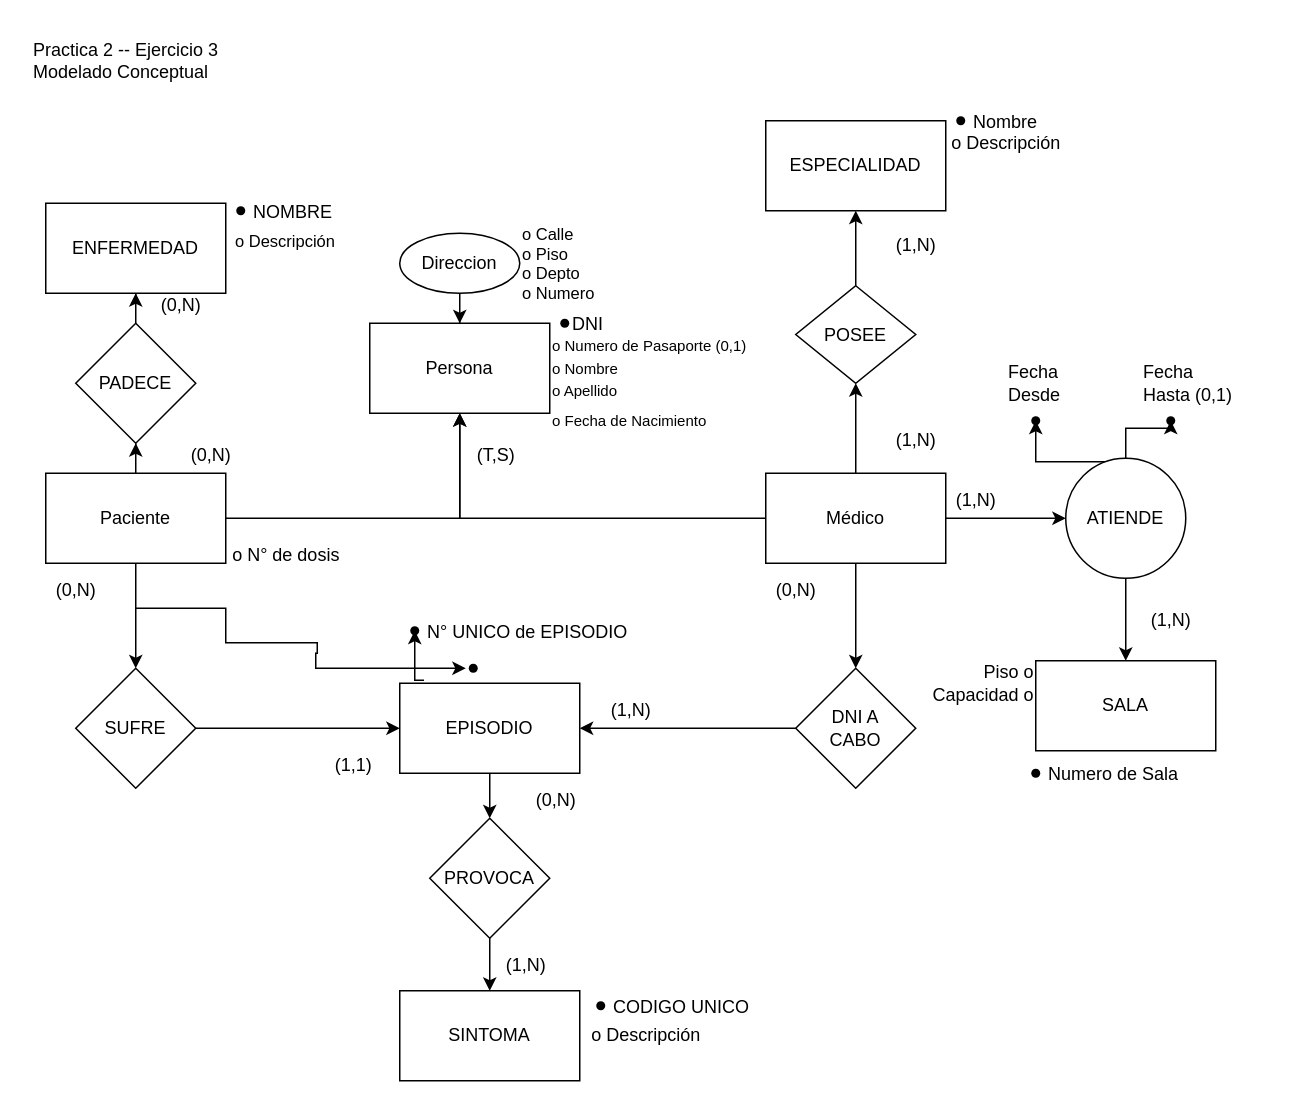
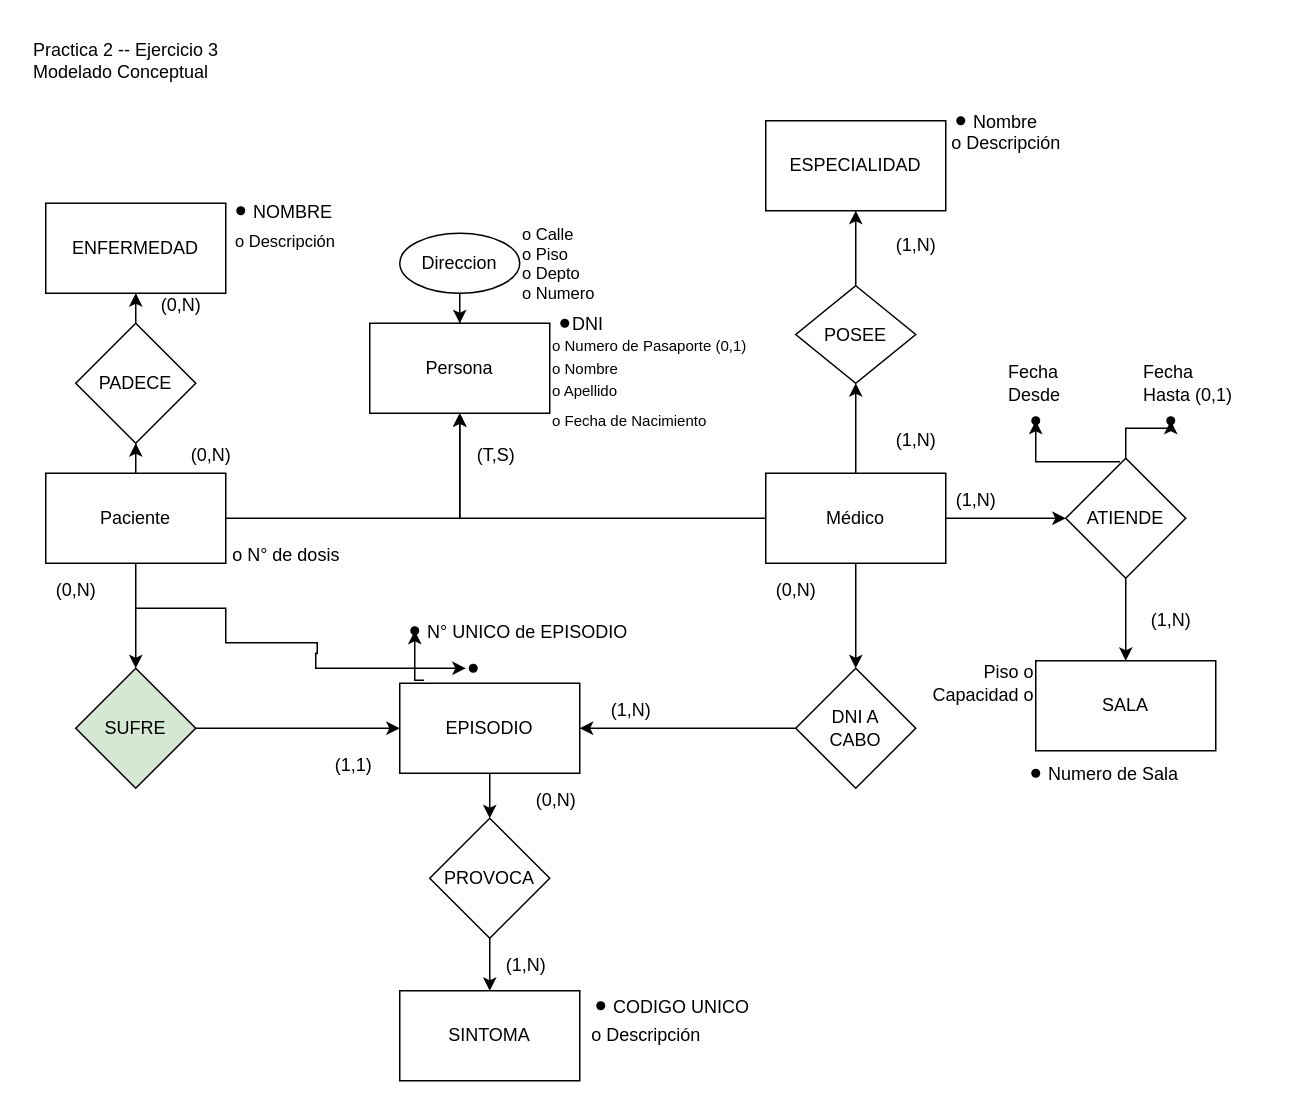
(1126, 518) -> (1126, 518)
(136, 728) -> (136, 728)
